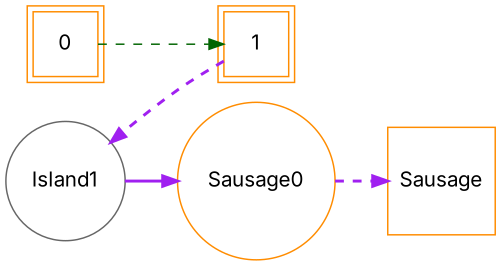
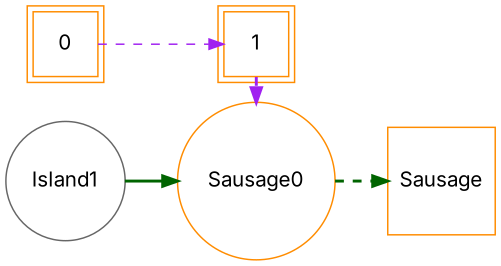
(153, 44) -> (153, 44)
(171, 94) -> (256, 82)
(144, 181) -> (144, 181)
(354, 181) -> (354, 181)
